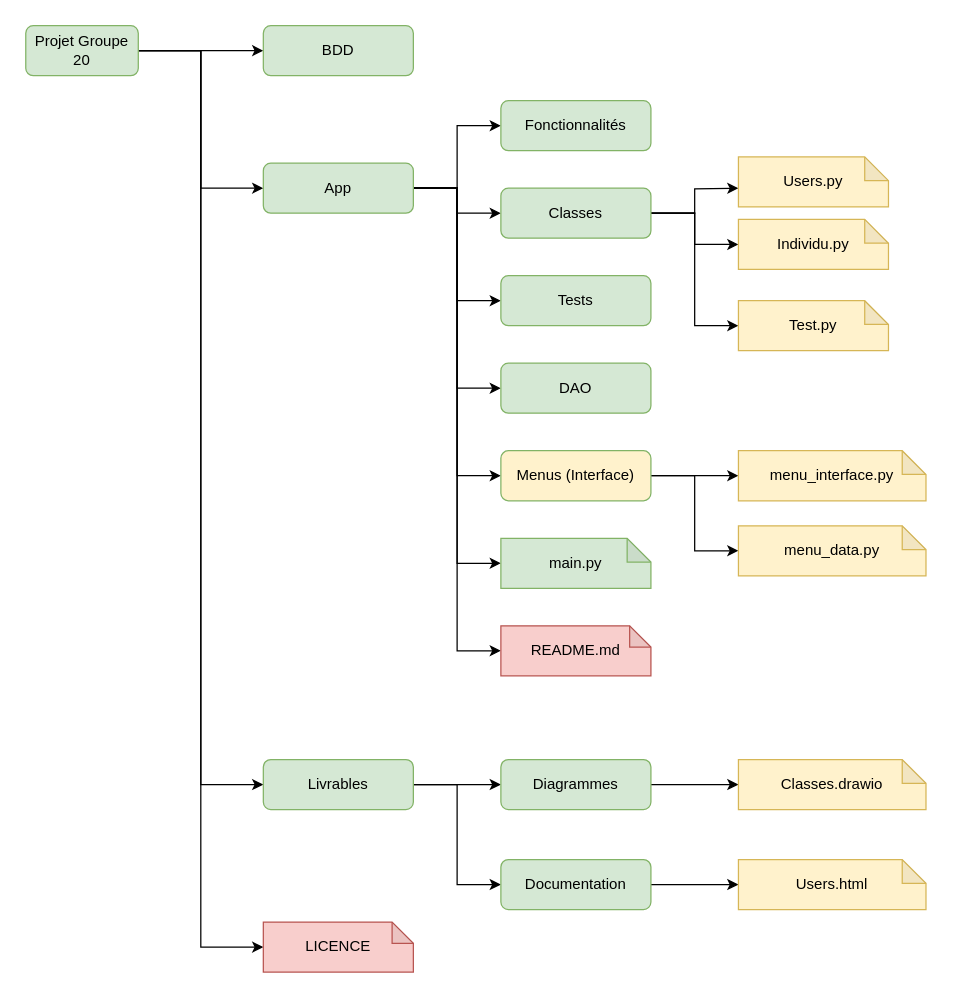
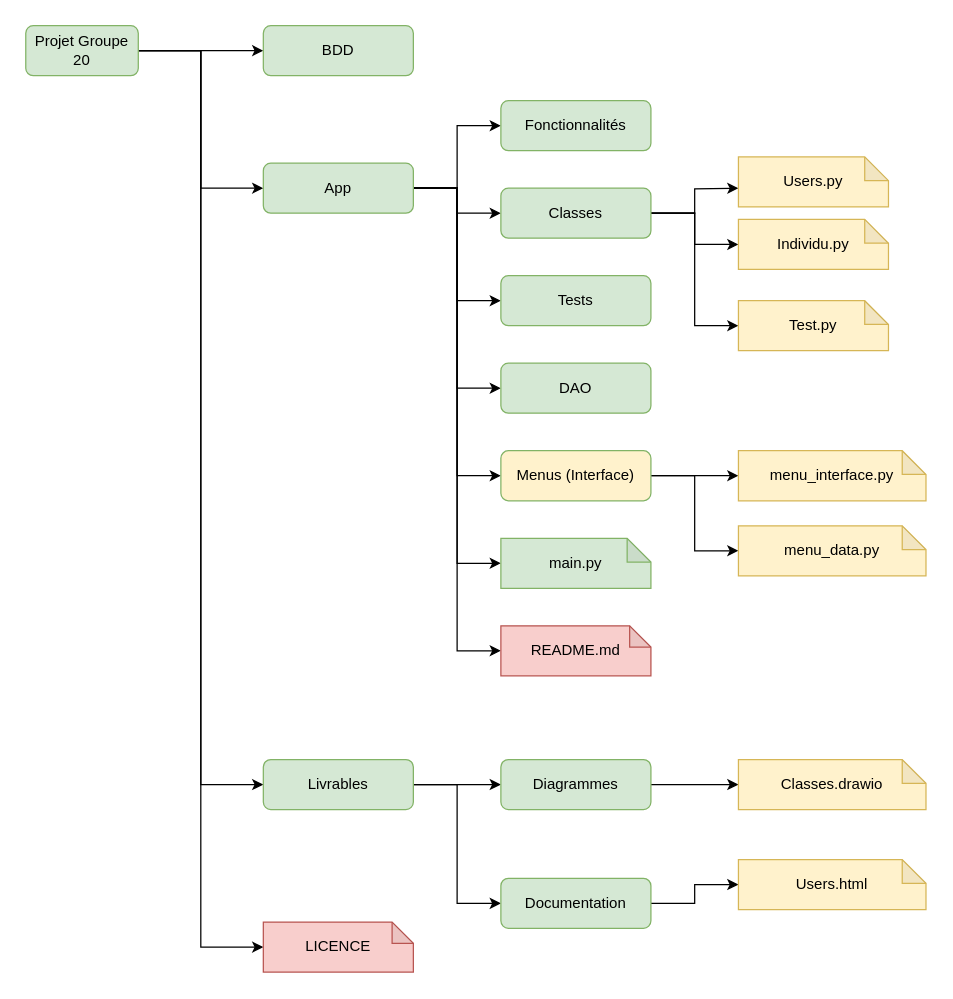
(576, 884) -> (576, 903)
